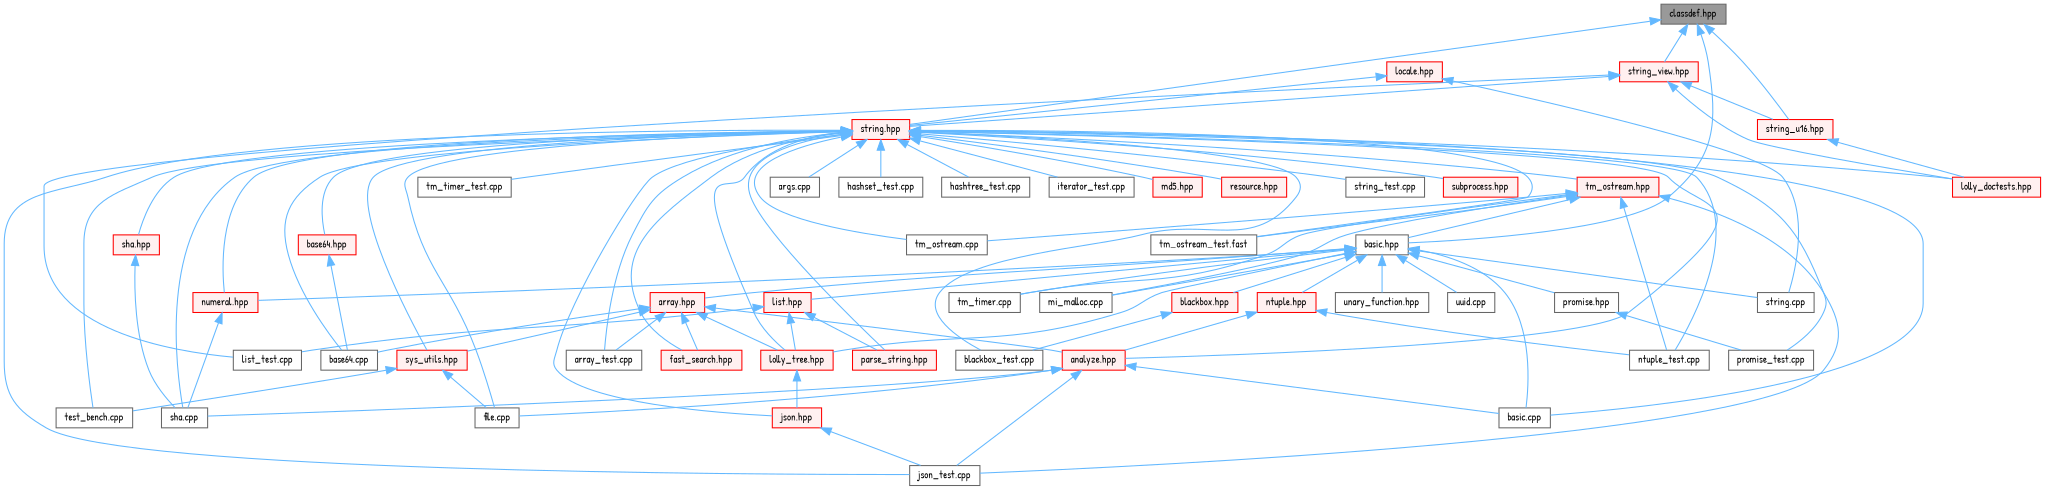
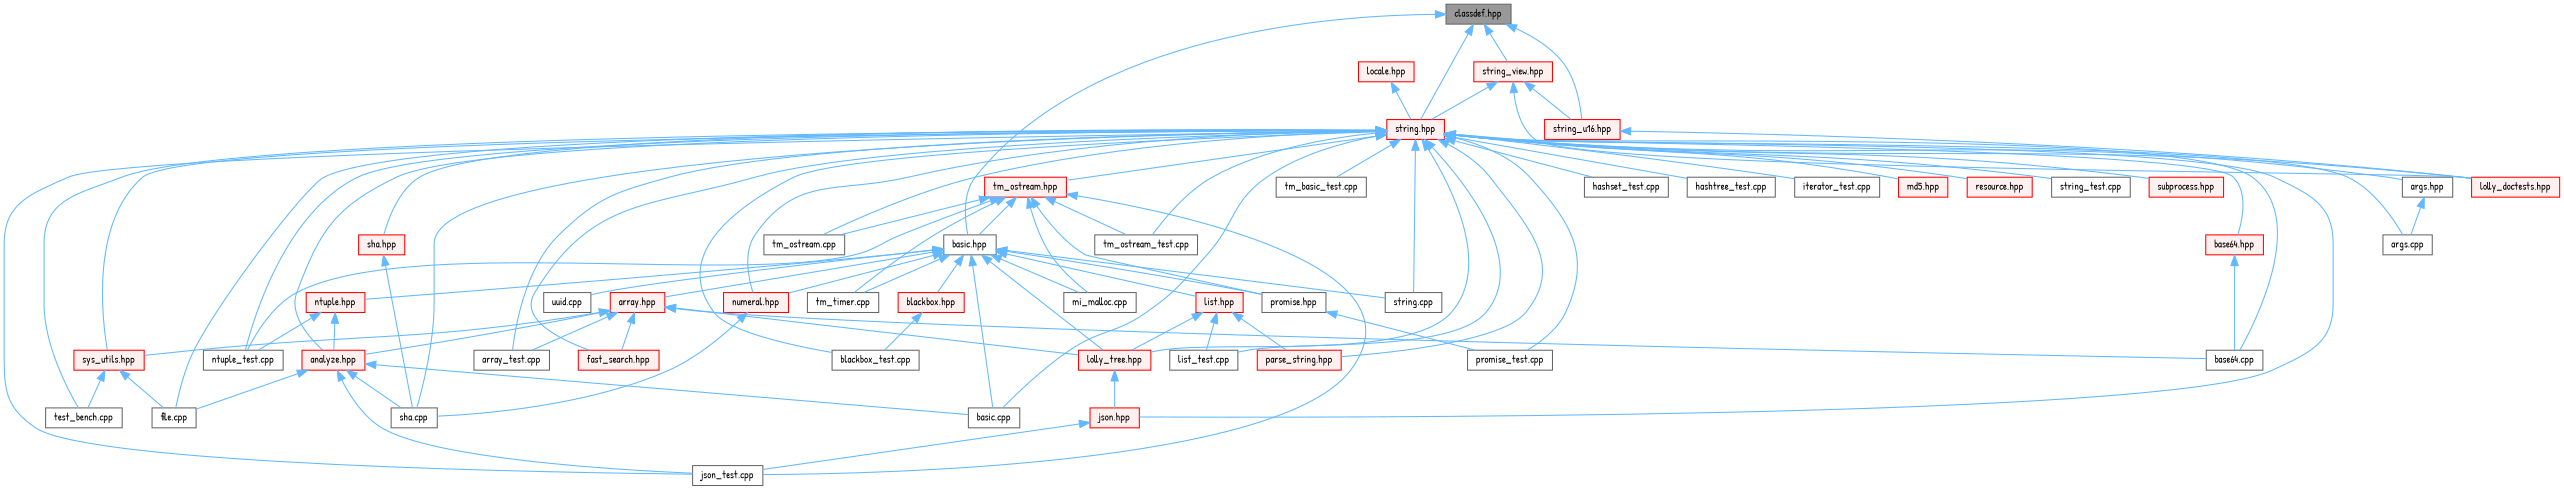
(676, 123) -> (1458, 329)
(1678, 136) -> (1414, 221)
(465, 187) -> (1321, 187)
none -> (2428, 187)
(1204, 245) -> (1146, 245)
none -> (1080, 251)
(1382, 303) -> none
